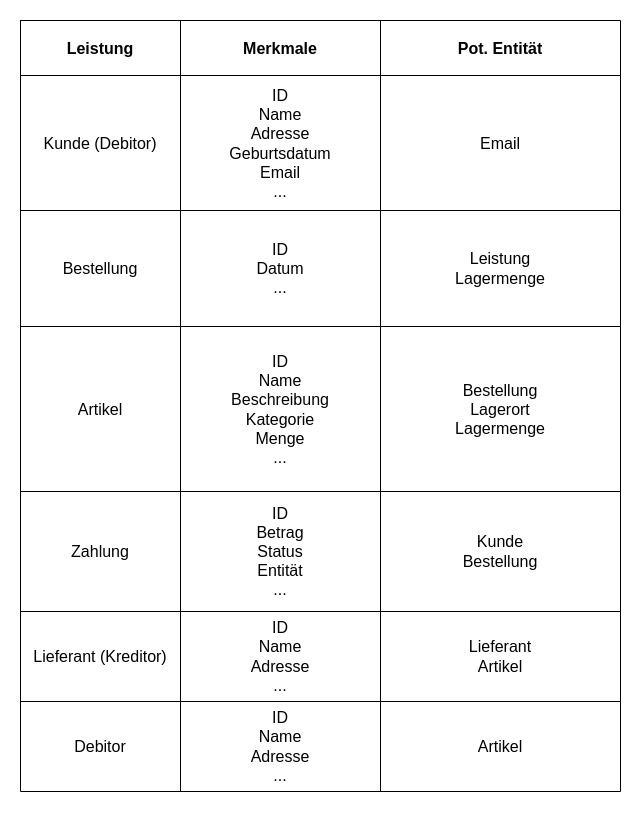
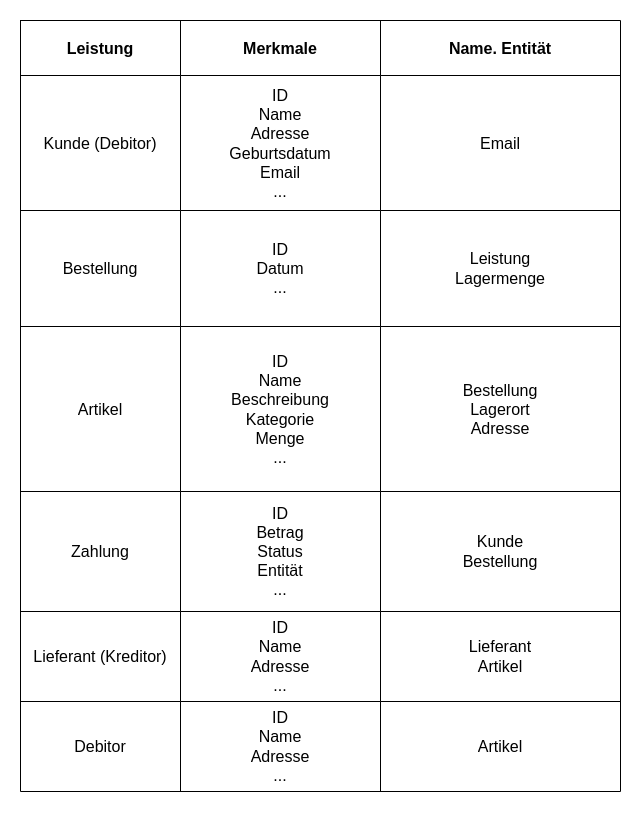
(501, 49) -> (501, 49)
(501, 410) -> (501, 410)
